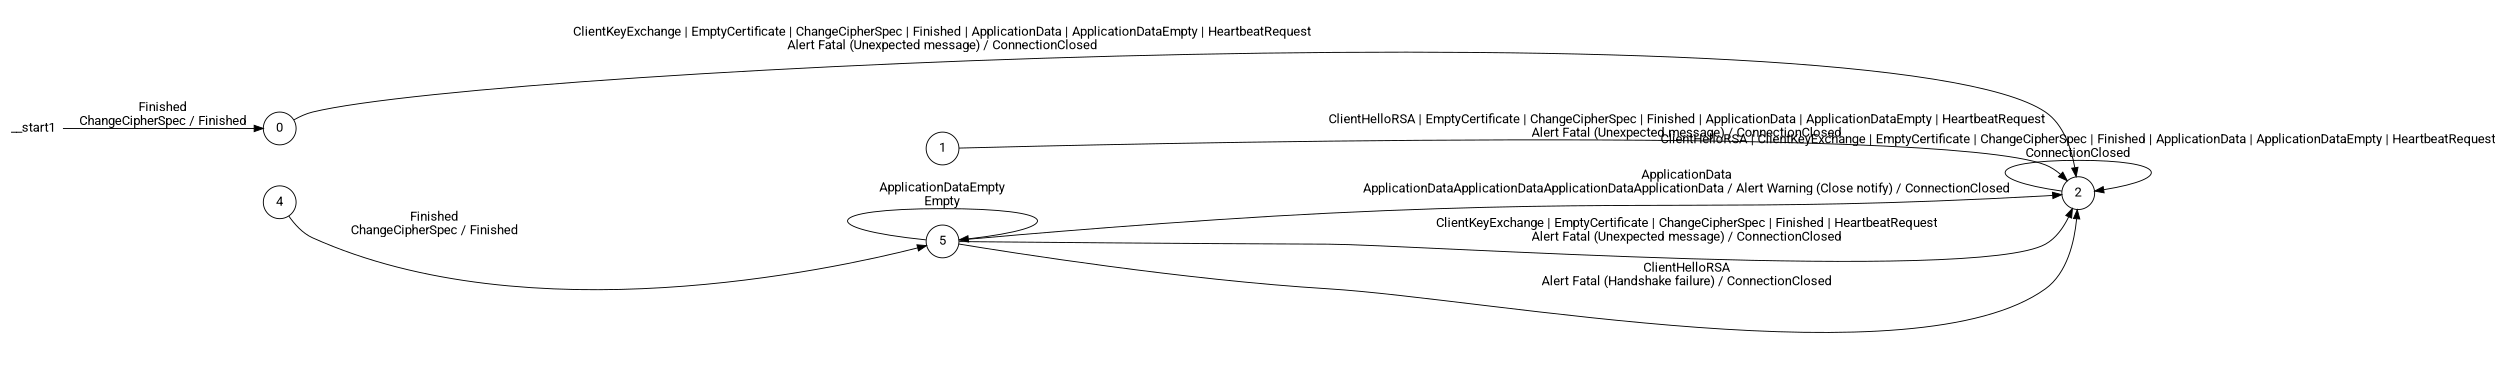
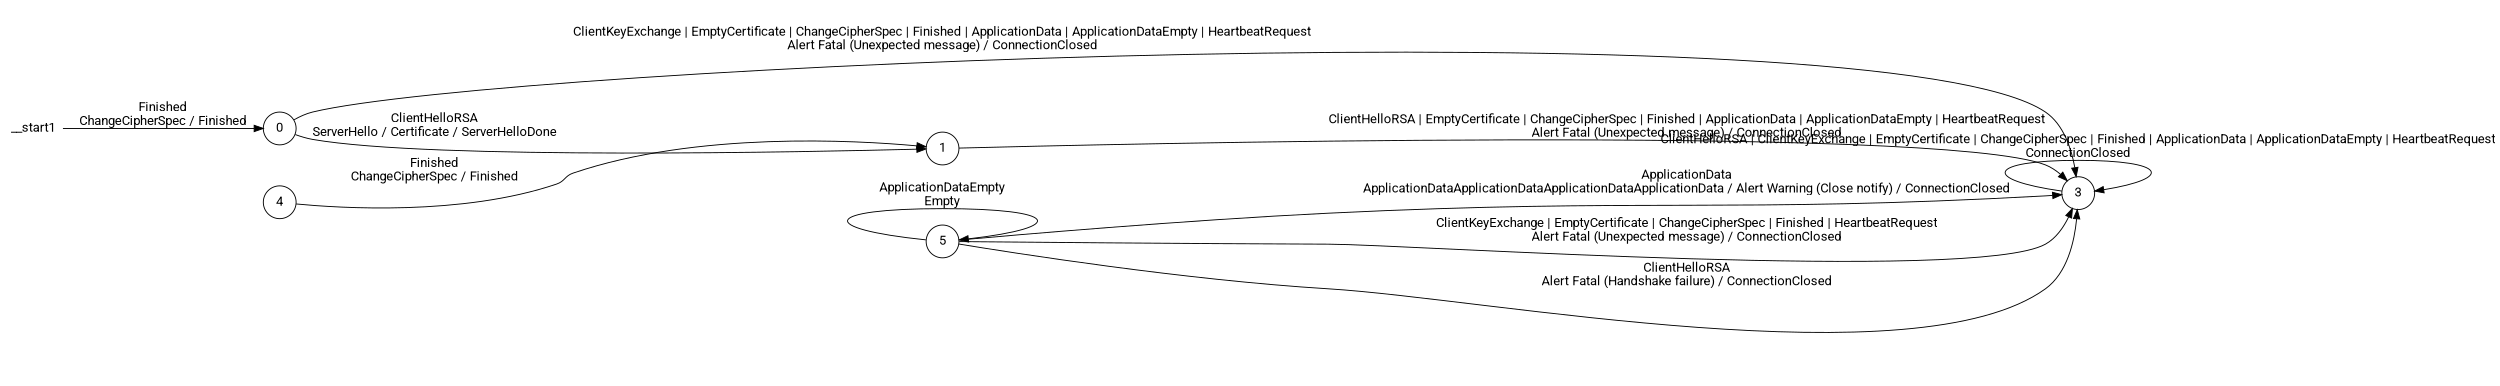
none -> (605, 153)
(2078, 193) -> (2078, 193)
(597, 289) -> (604, 164)
